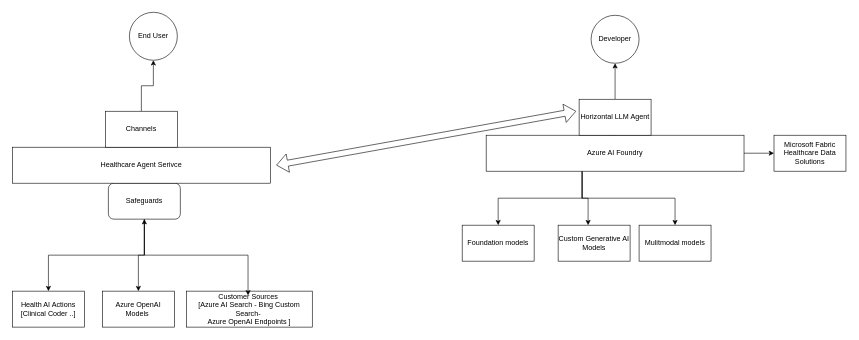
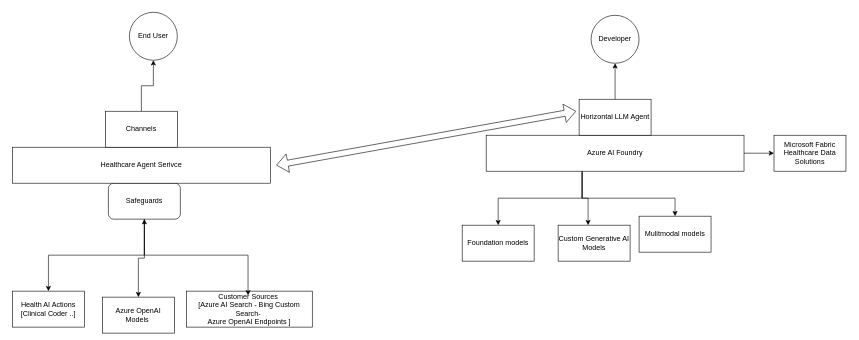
(675, 243) -> (675, 234)
(138, 309) -> (138, 315)
